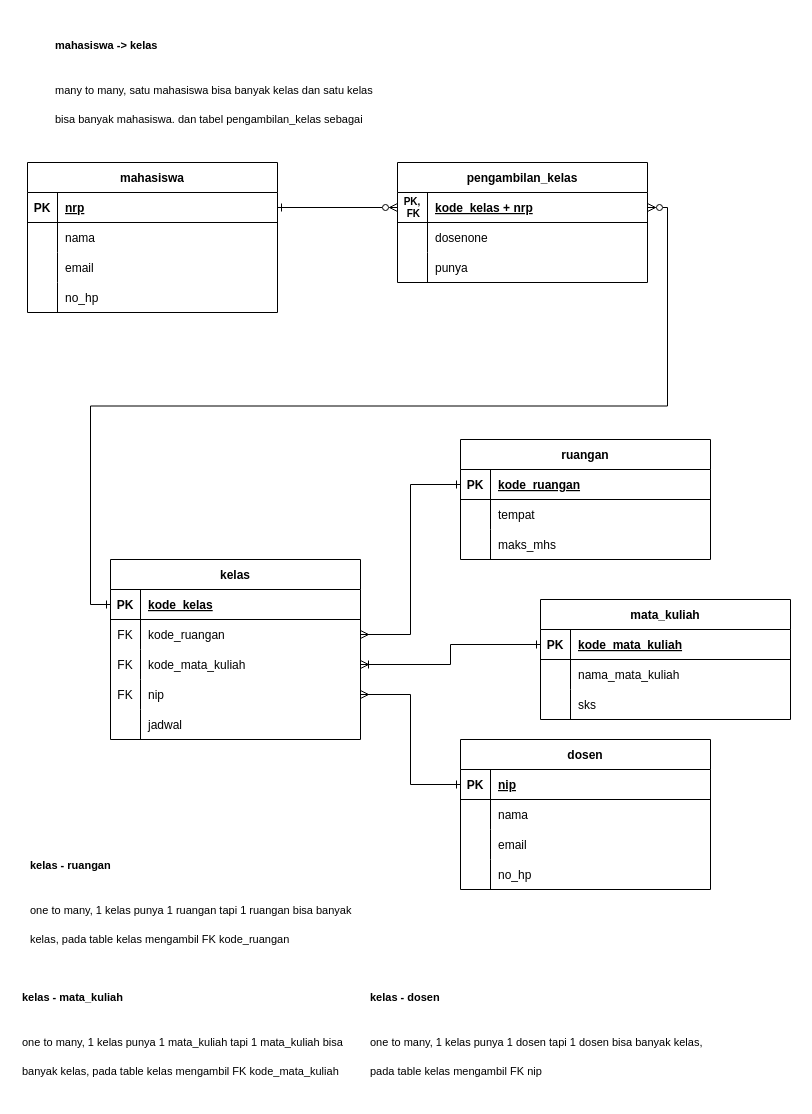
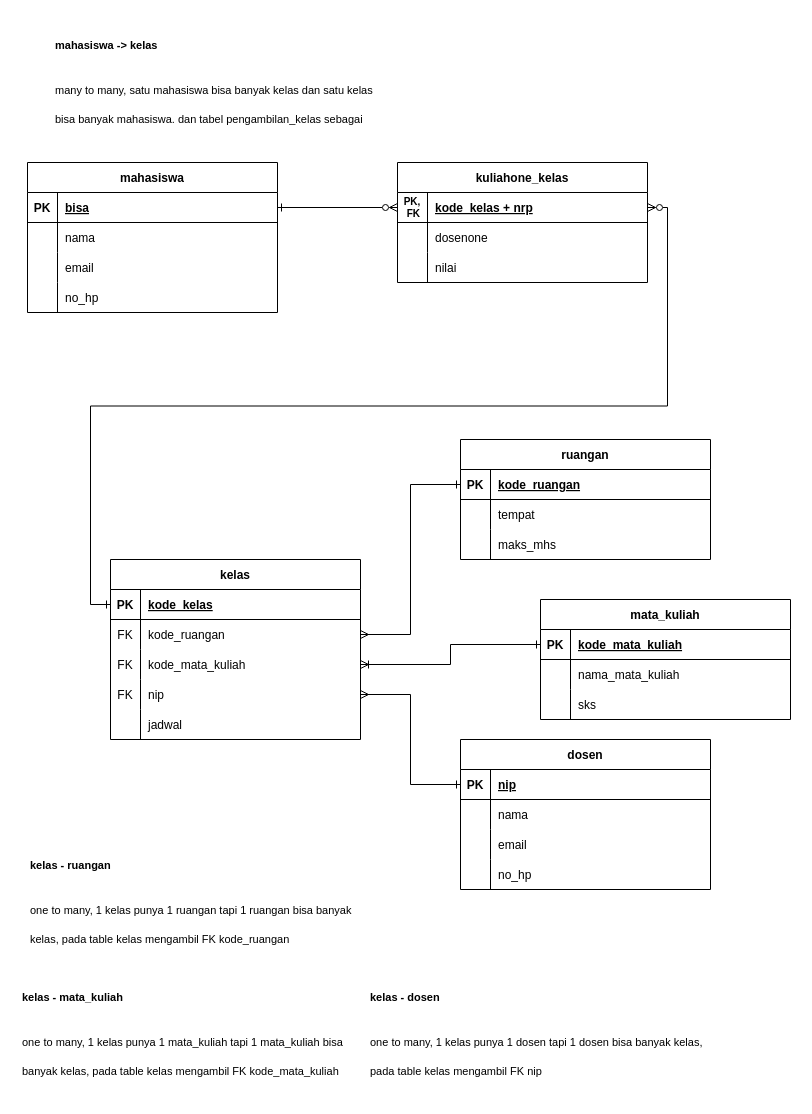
(522, 178) -> (522, 178)
(75, 208) -> (77, 208)
(452, 268) -> (447, 268)
